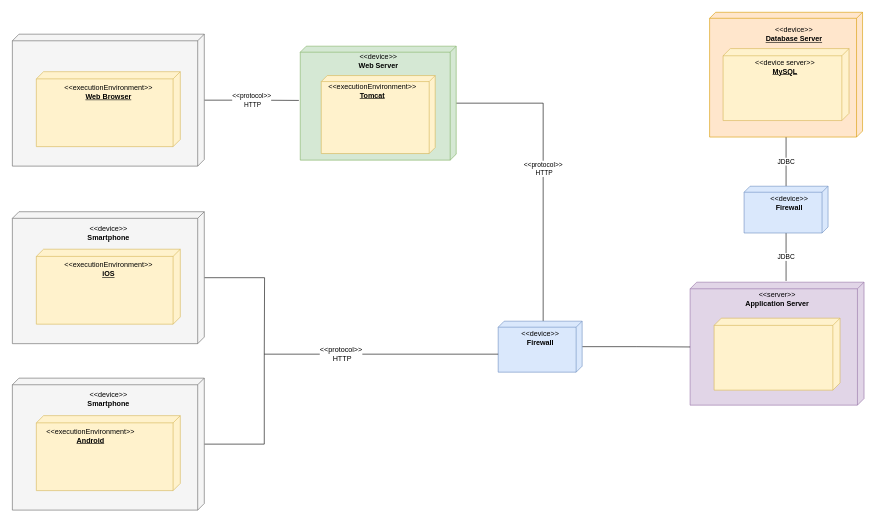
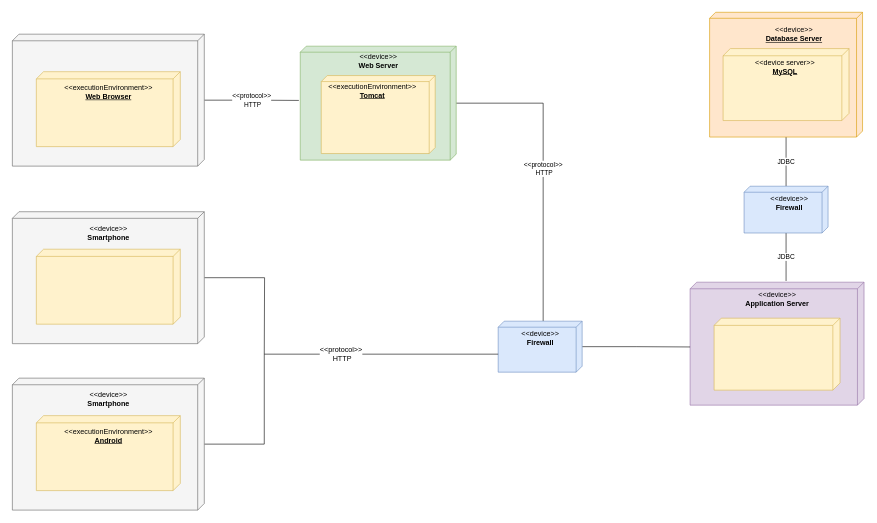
(108, 269) -> none
(778, 300) -> (778, 300)
(90, 436) -> (108, 436)
